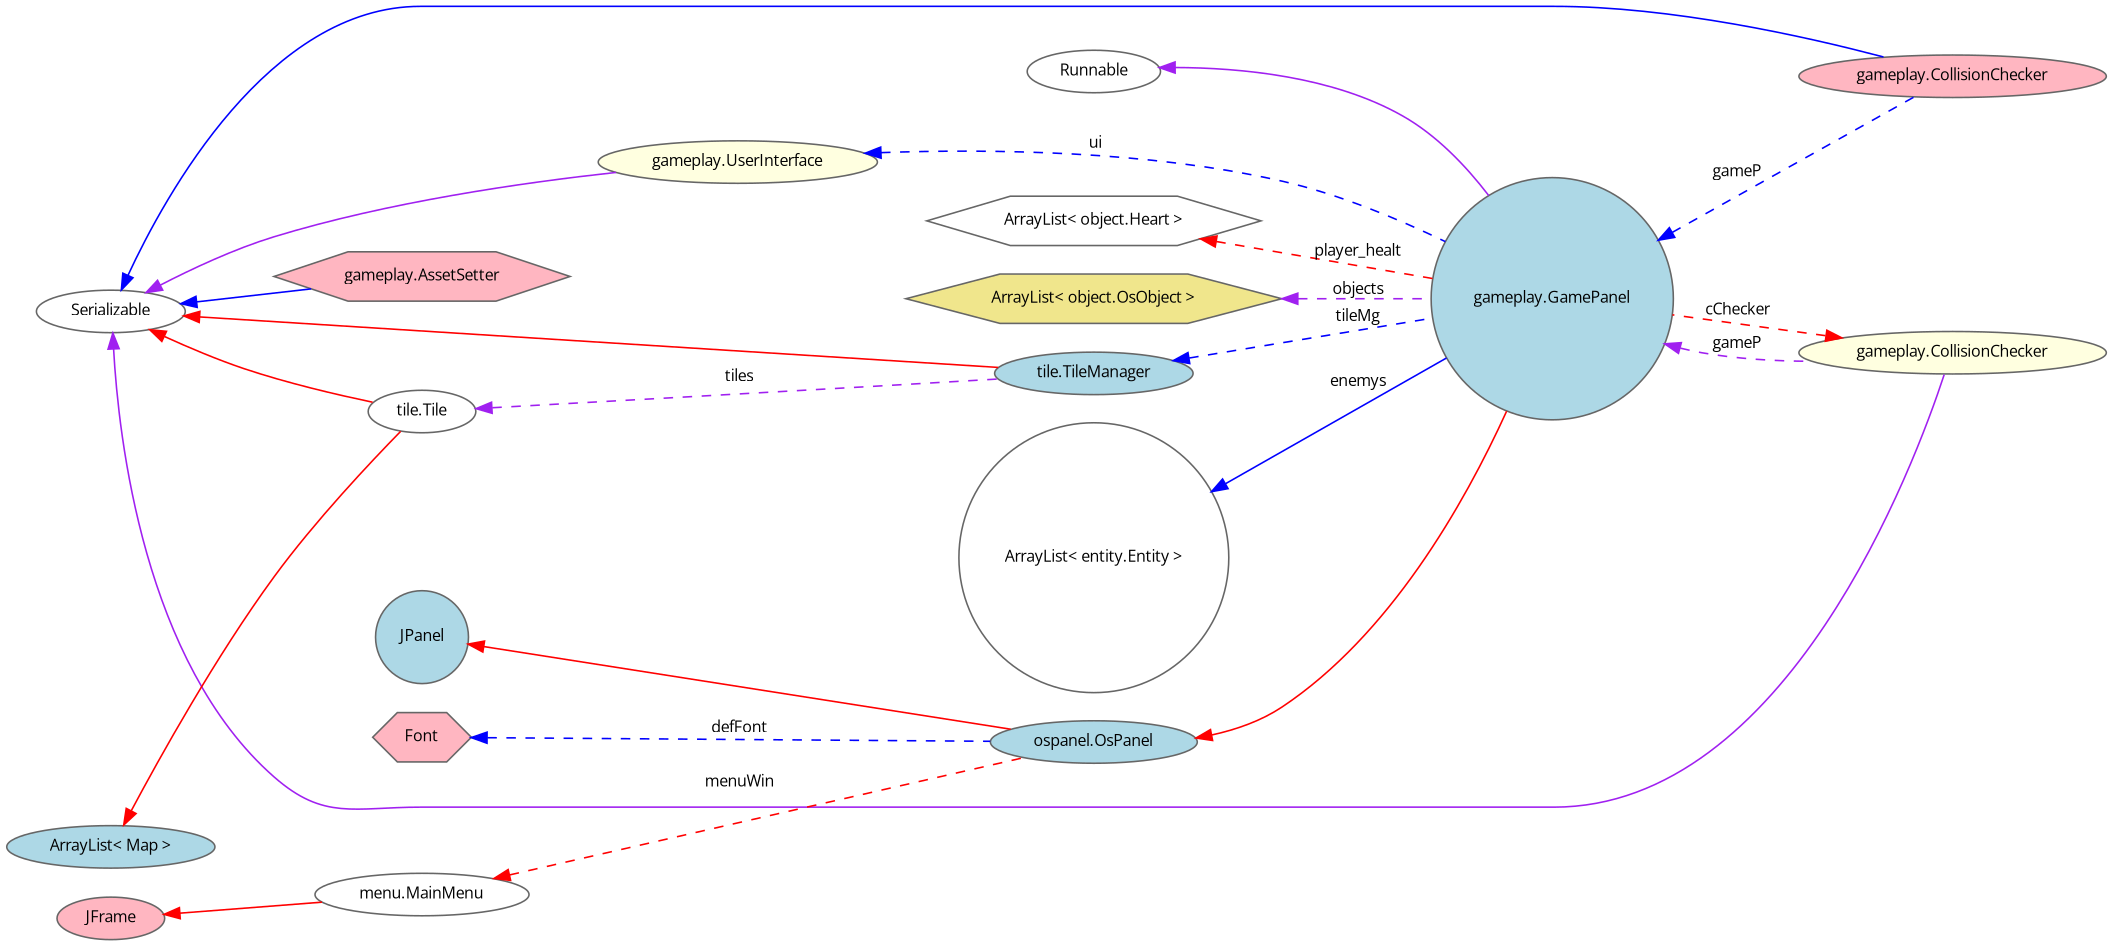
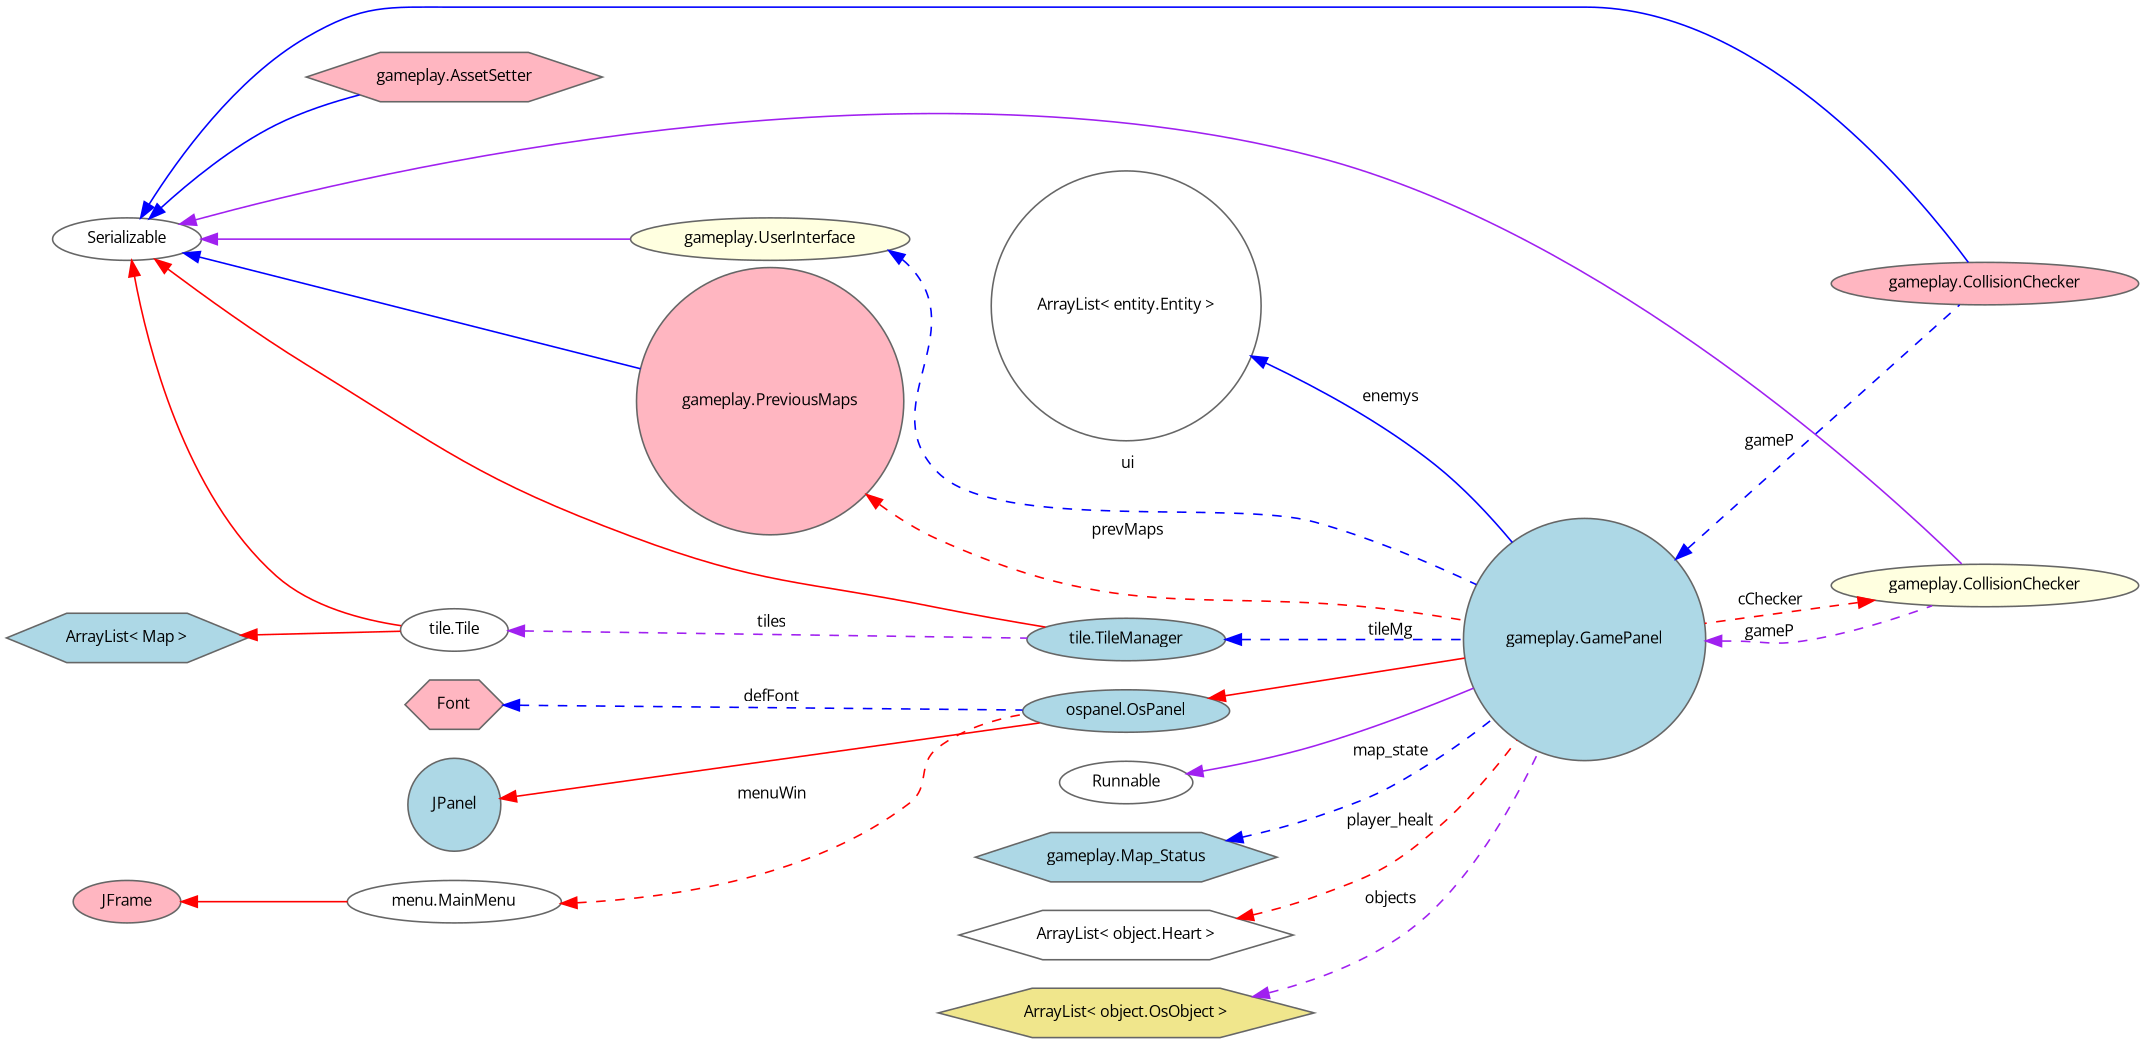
none -> (770, 401)
(111, 847) -> (127, 638)
none -> (1126, 857)
